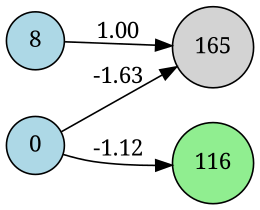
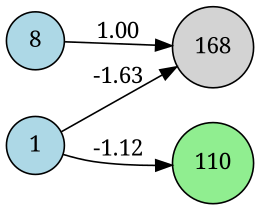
(213, 47) -> (213, 47)
(35, 145) -> (35, 145)
(213, 163) -> (213, 163)
